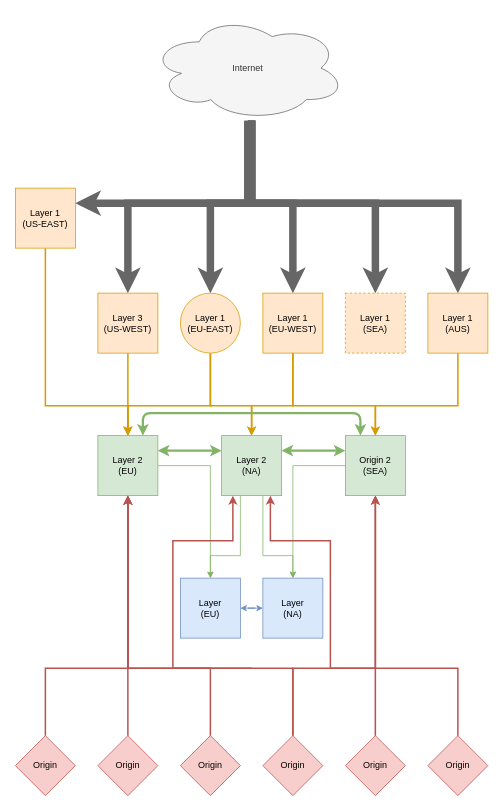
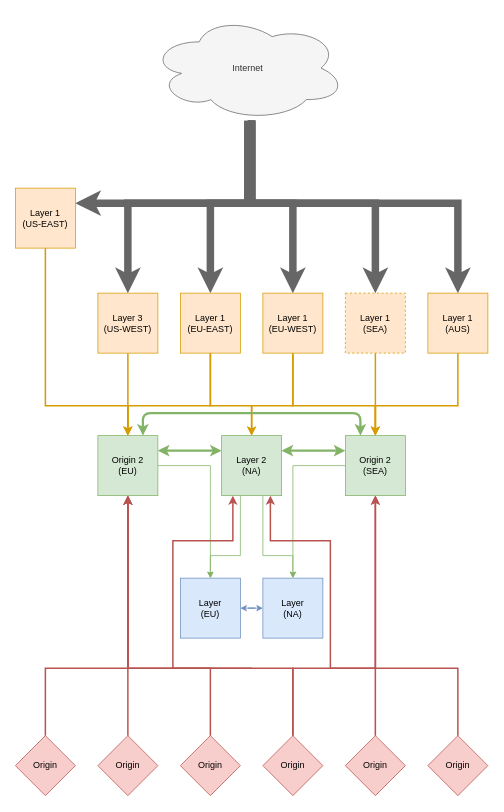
(210, 323) -> (210, 323)
none -> (375, 378)
(128, 465) -> (128, 465)
